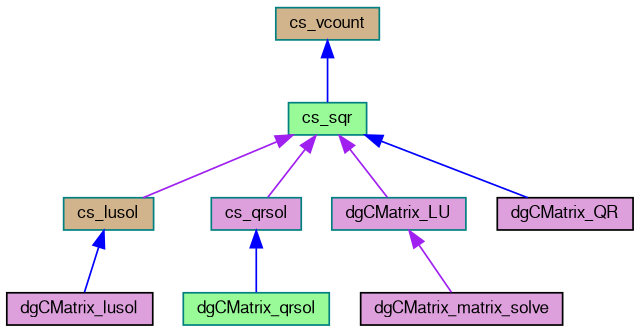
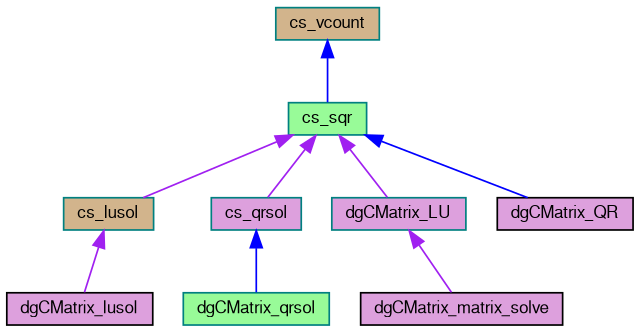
(92, 270) -> (92, 270)
